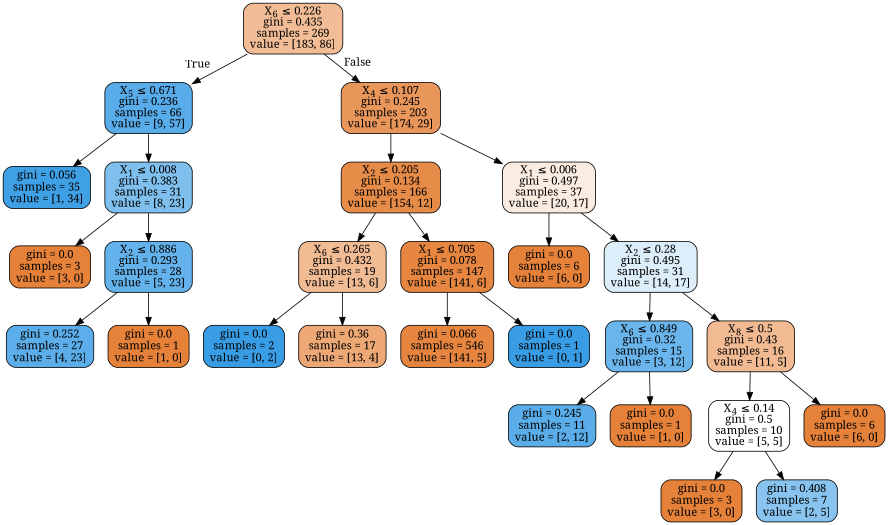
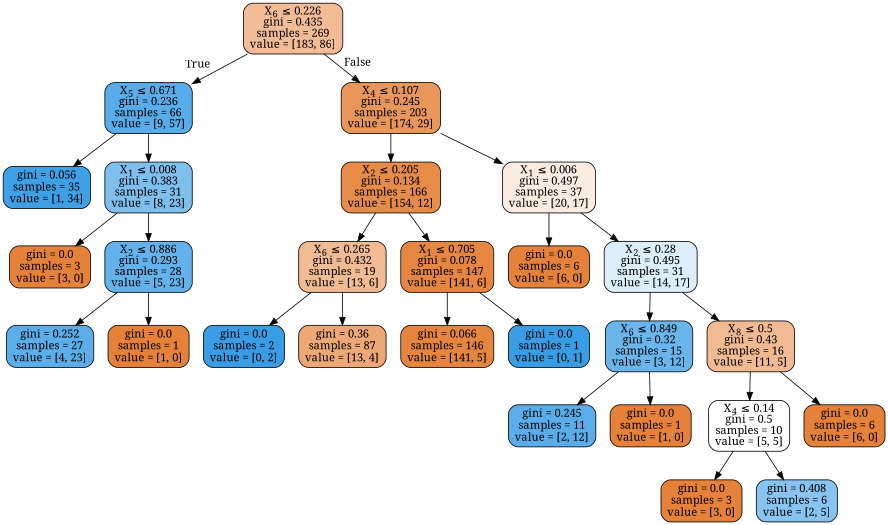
(342, 346) -> (342, 346)
(447, 346) -> (447, 346)
(797, 501) -> (797, 501)
